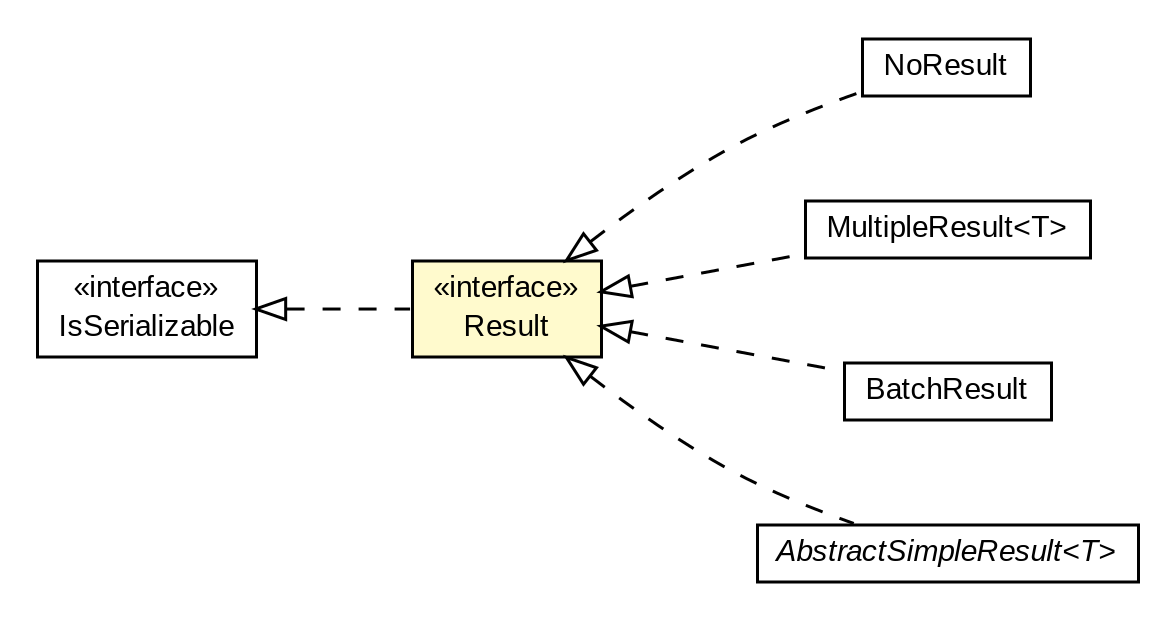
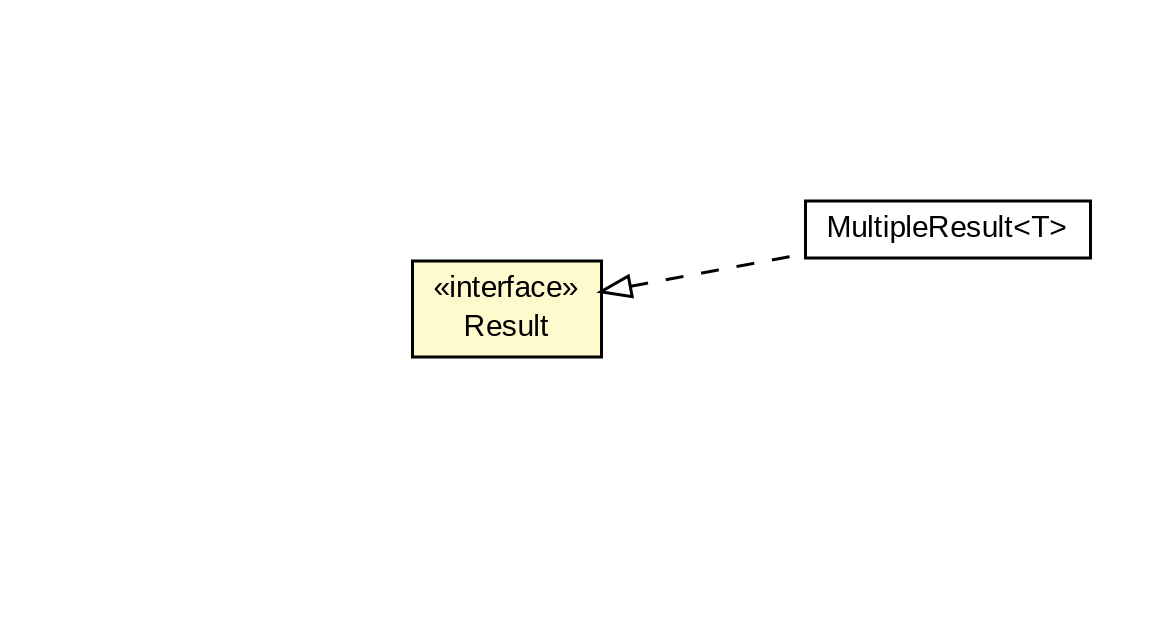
(946, 66) -> none
(146, 309) -> none
(946, 390) -> none
(946, 552) -> none
